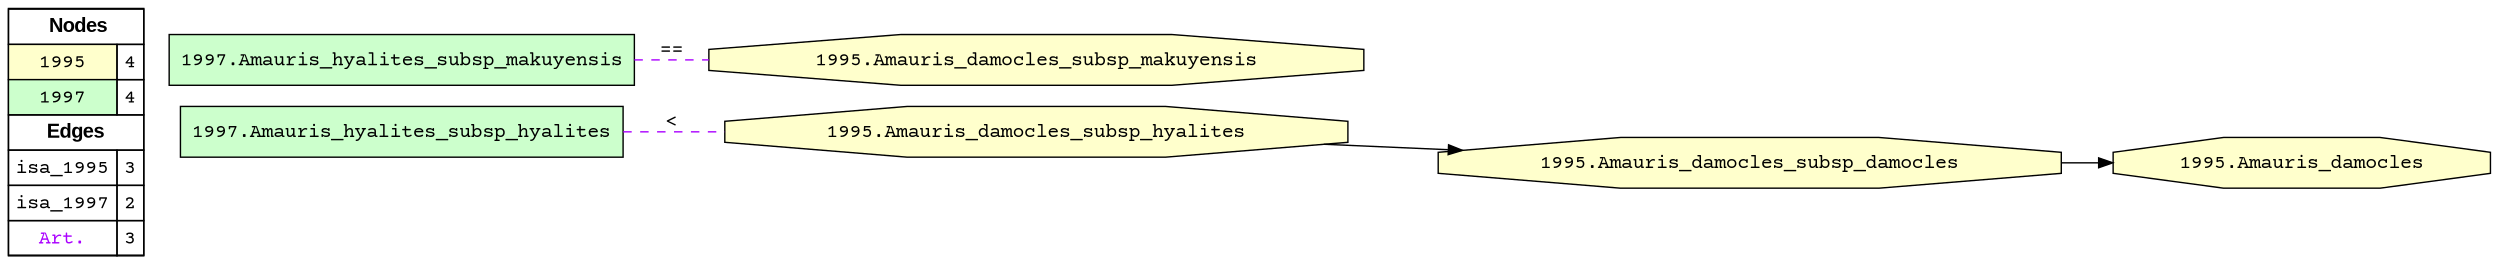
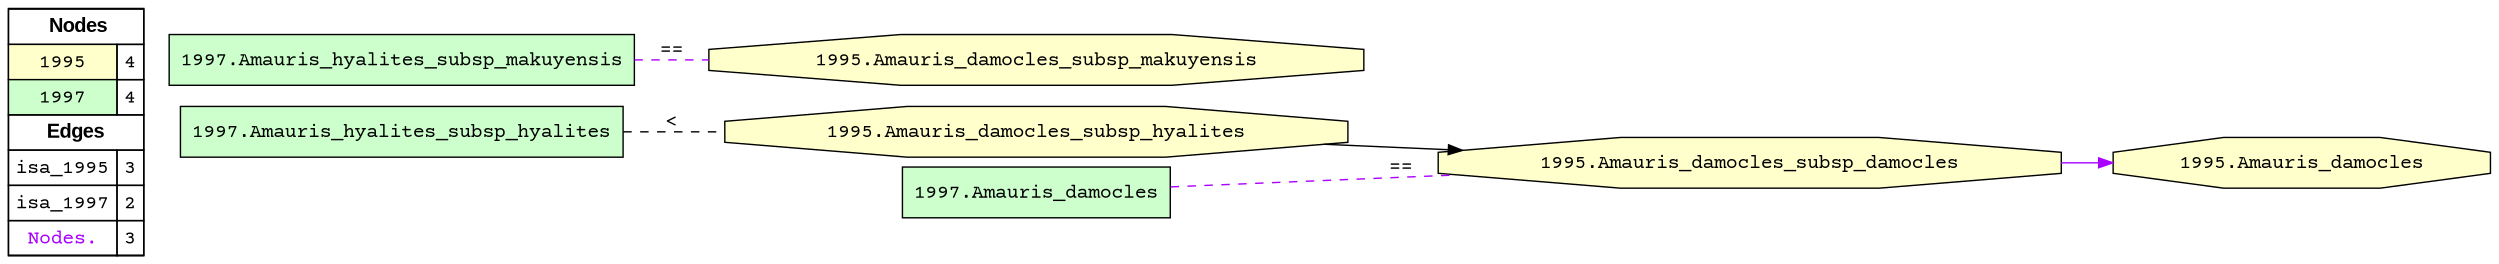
(674, 132) -> (674, 132)
(2080, 163) -> (2080, 163)
none -> (1036, 192)
(63, 238) -> (63, 238)
